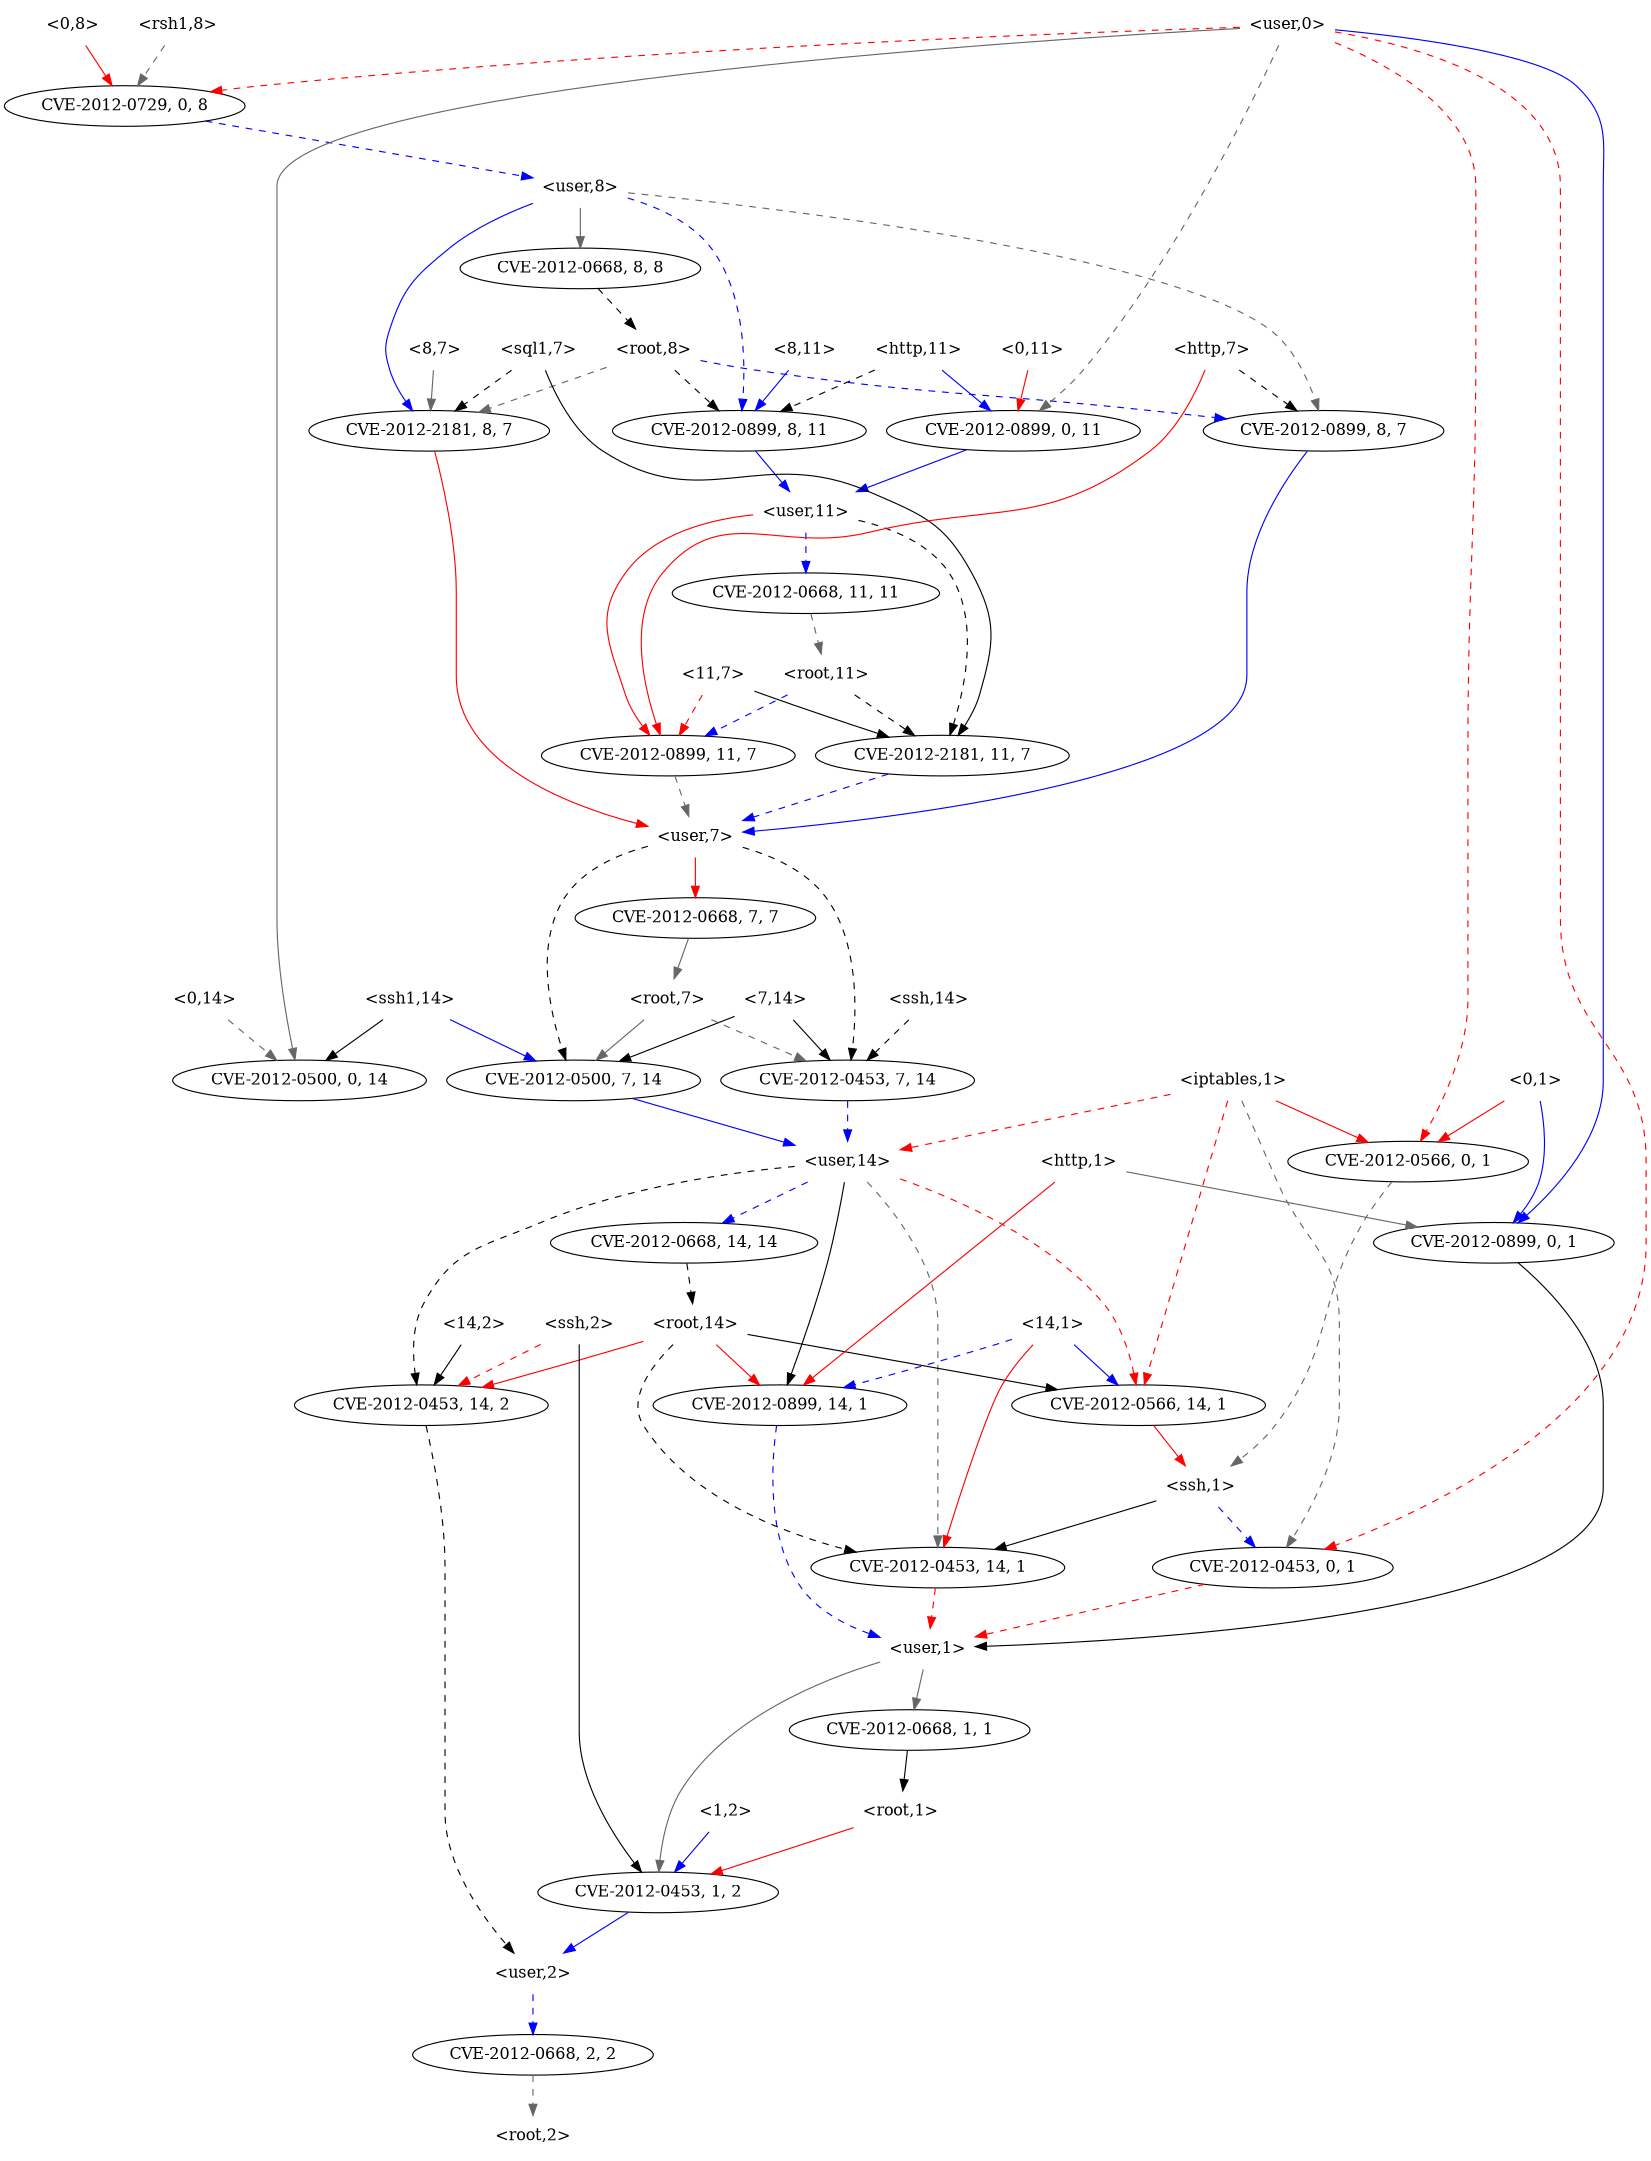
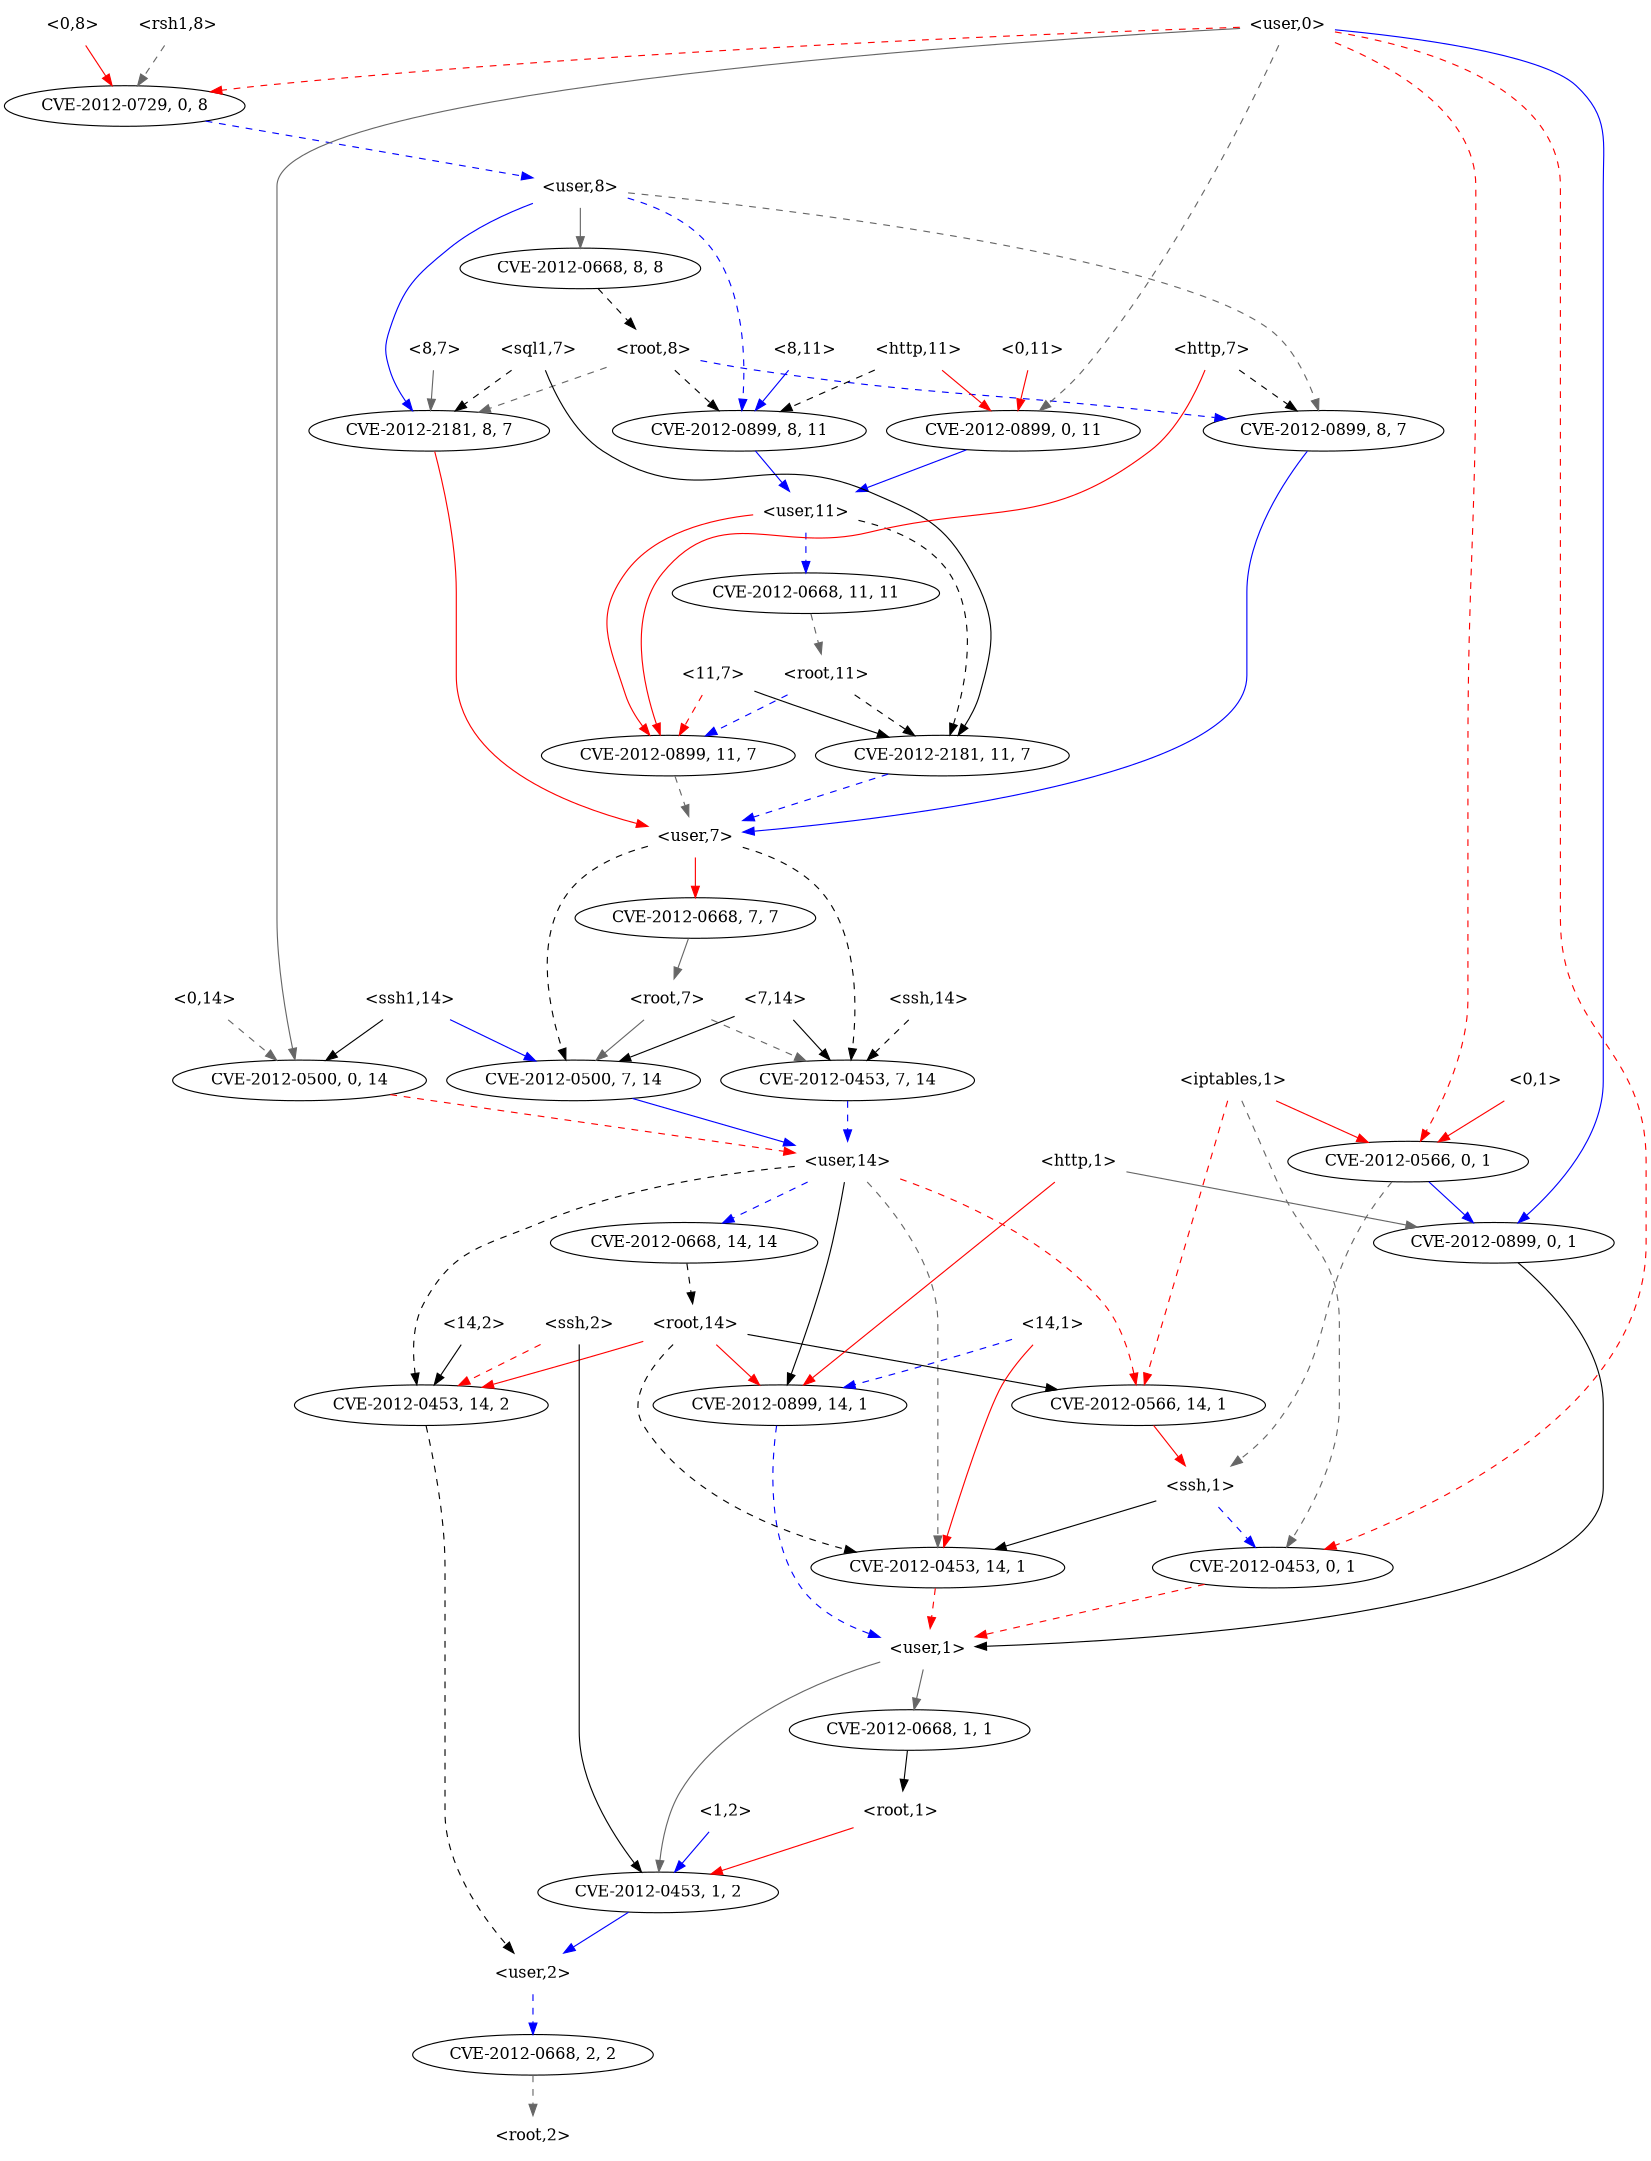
(962, 387) -> (962, 387)
(1041, 1121) -> (587, 1123)
(1544, 1160) -> (1447, 1198)
(1092, 1361) -> none
